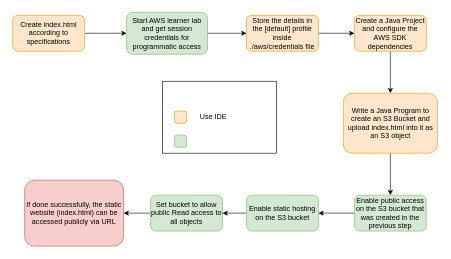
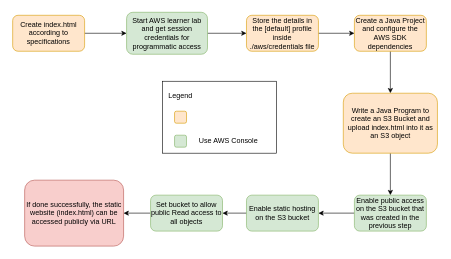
none -> (180, 96)
(213, 117) -> none
none -> (228, 141)
